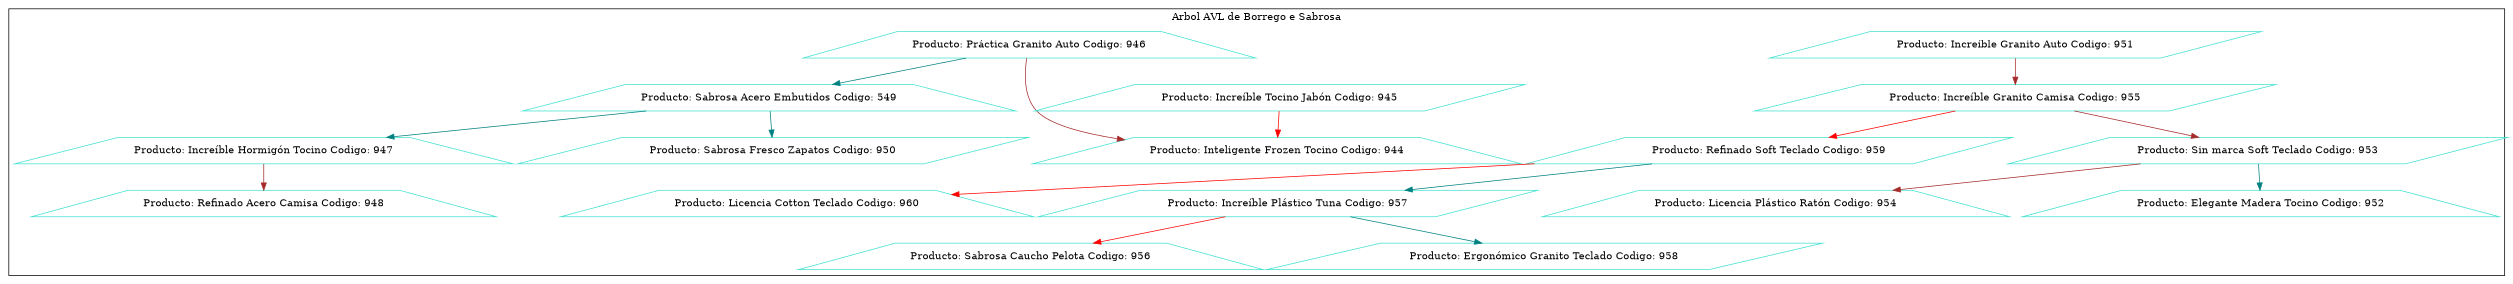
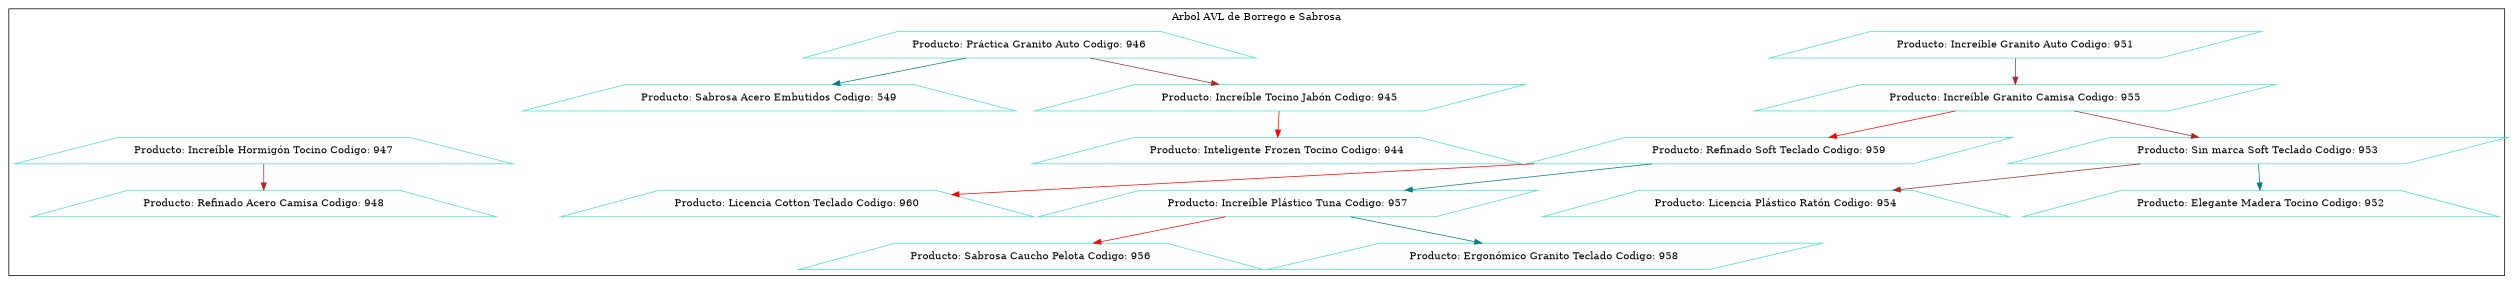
(1049, 120) -> (1151, 71)
(520, 124) -> none
(773, 151) -> none
